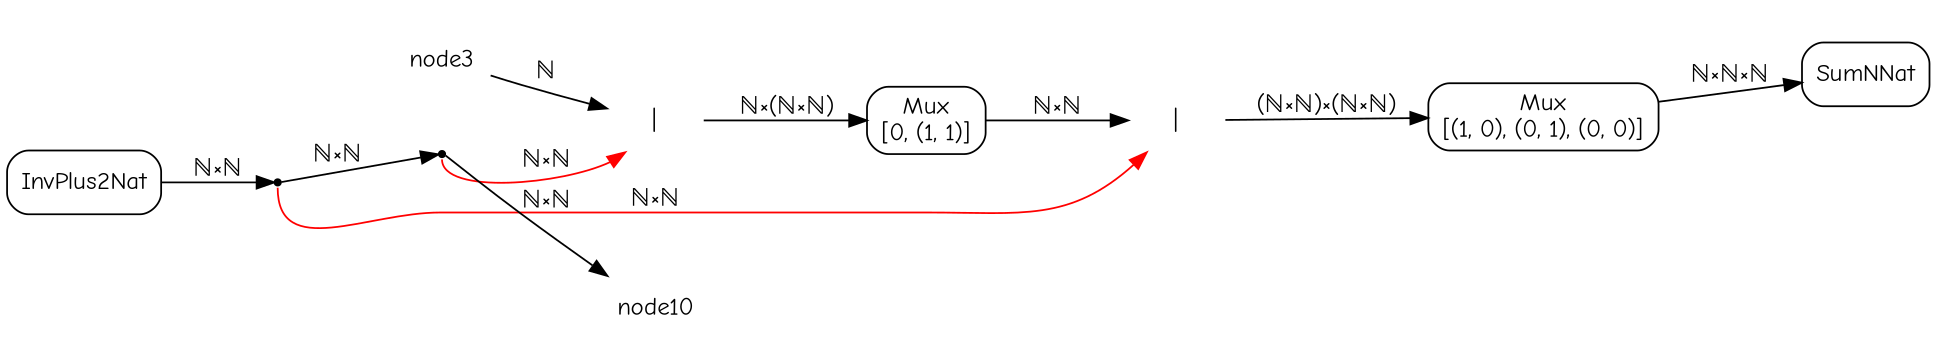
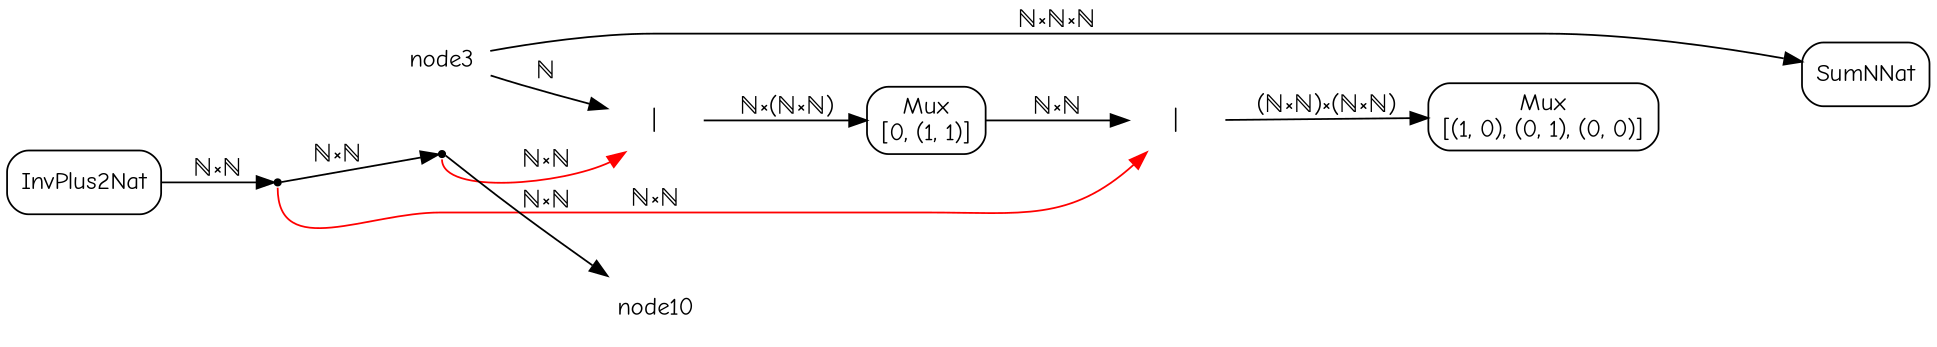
(1721, 93) -> (1137, 34)
